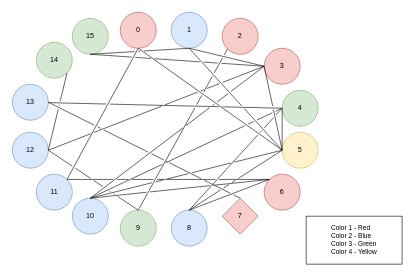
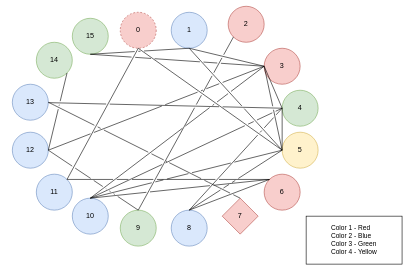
(138, 30) -> (138, 30)
(240, 36) -> (246, 24)
none -> (274, 89)
